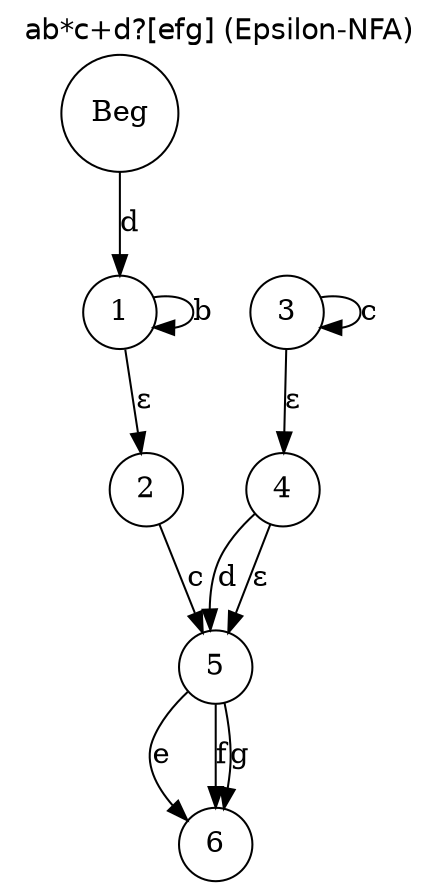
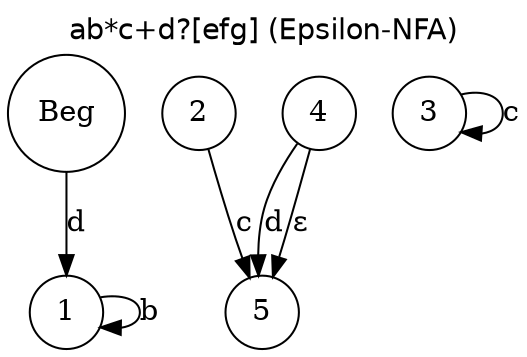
(132, 391) -> none
(285, 391) -> none
(216, 844) -> none
